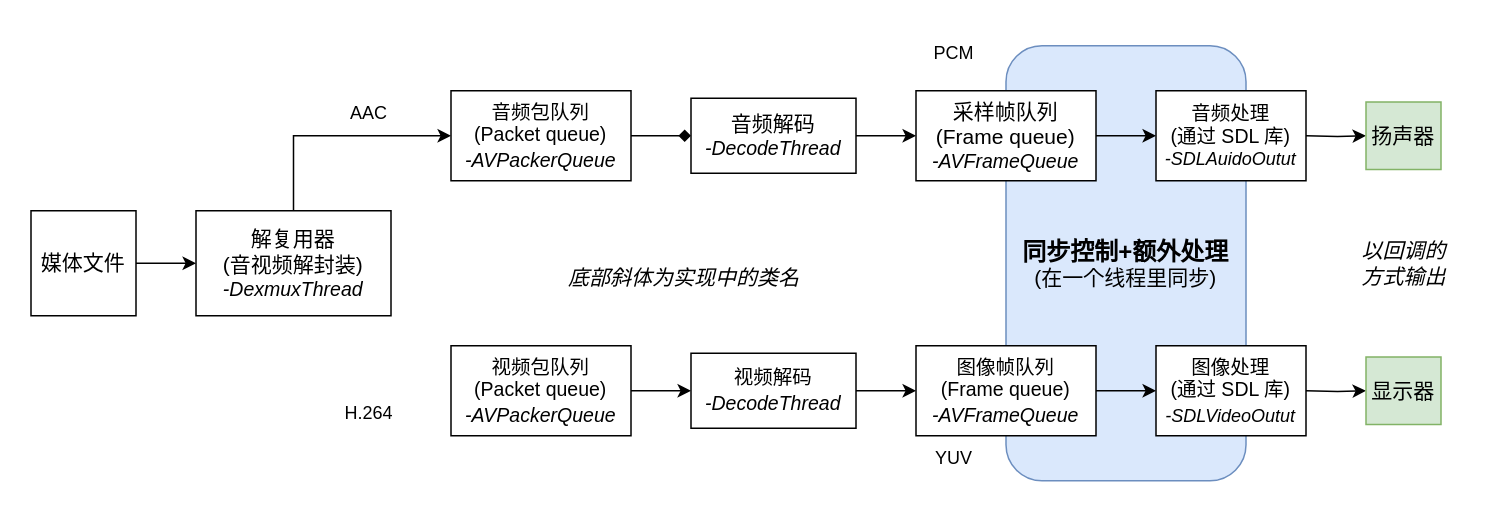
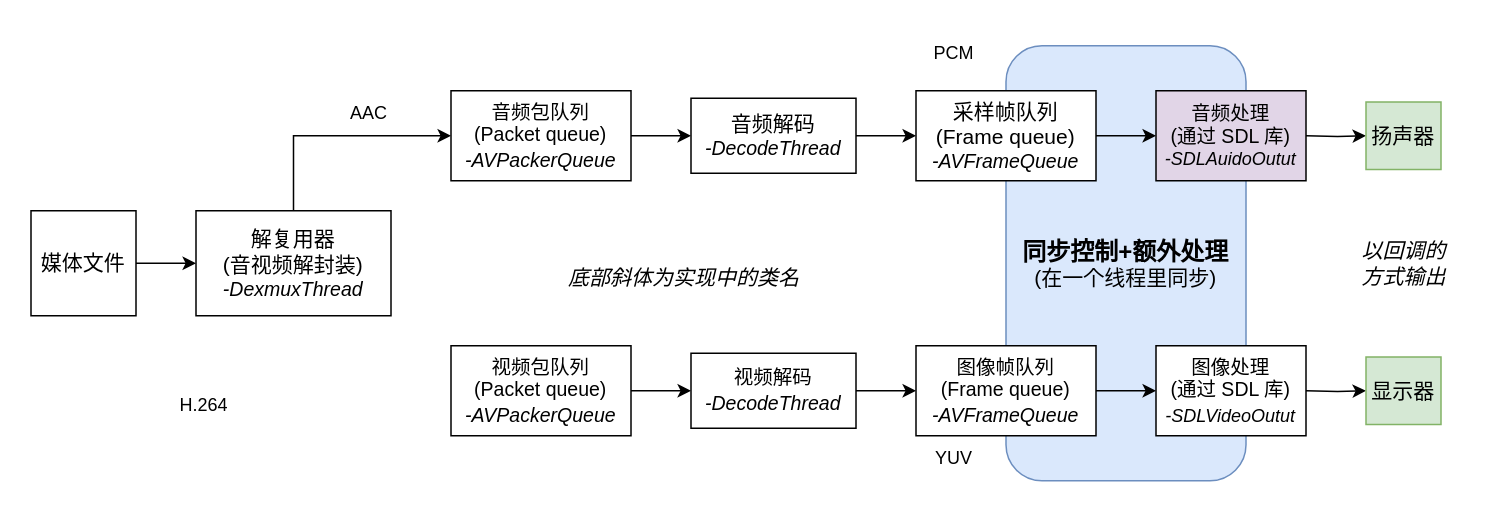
(678, 136) -> (679, 136)
(1231, 136) -> (1231, 136)
(368, 413) -> (203, 406)
